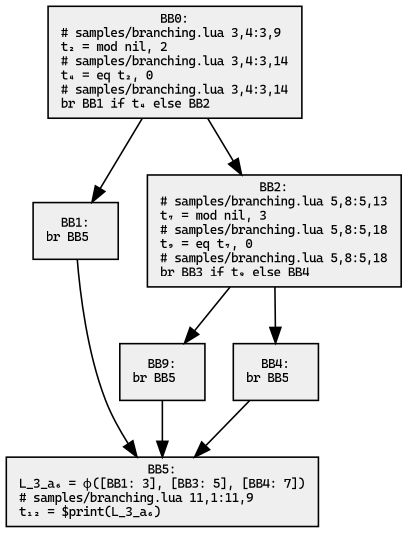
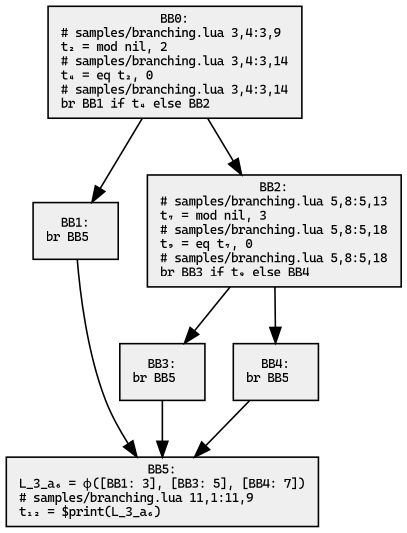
(162, 372) -> (162, 372)
